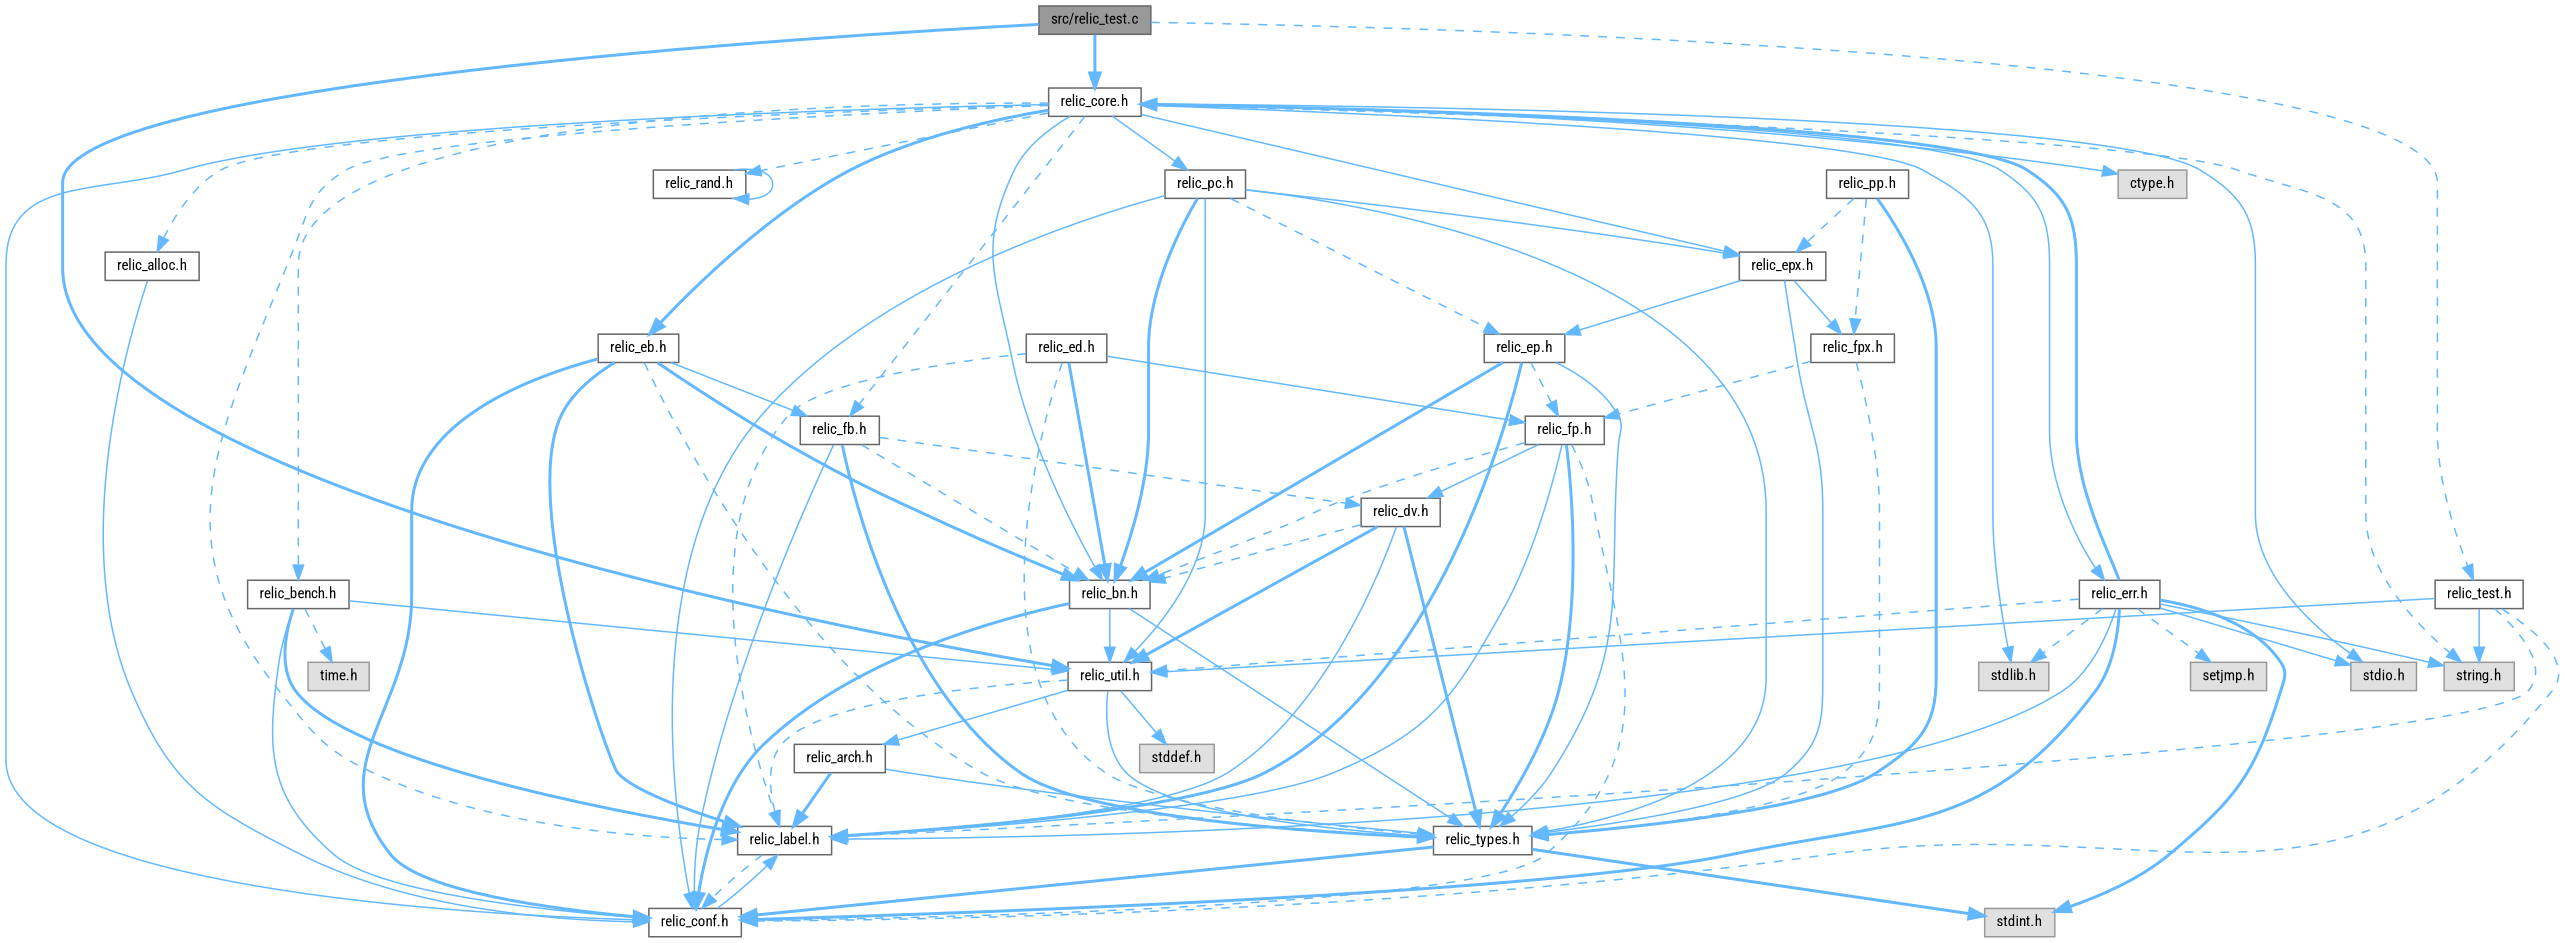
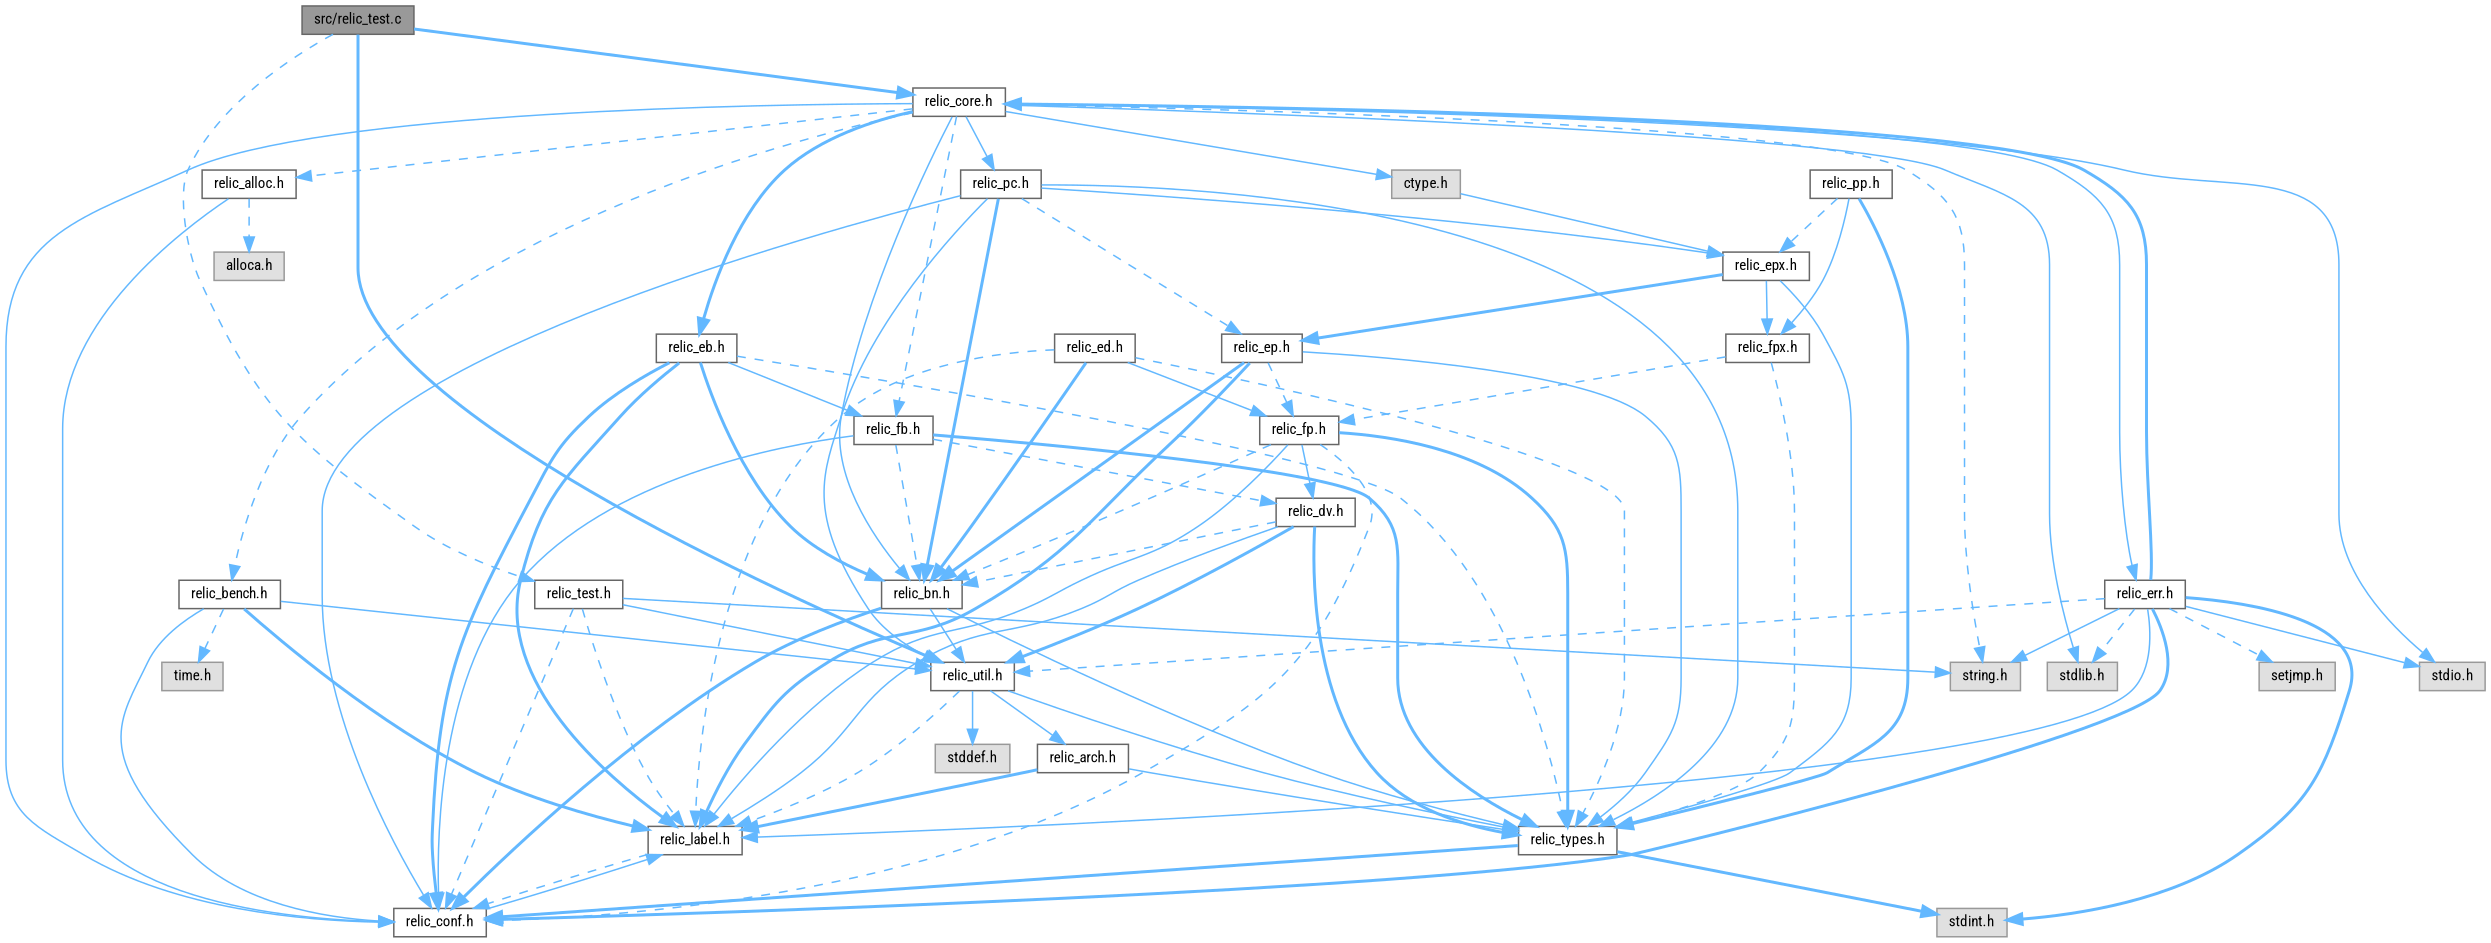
(1433, 183) -> (1584, 222)
(700, 184) -> none
(1861, 259) -> (1830, 265)
none -> (249, 266)
(1660, 305) -> (1520, 306)
(265, 319) -> none
